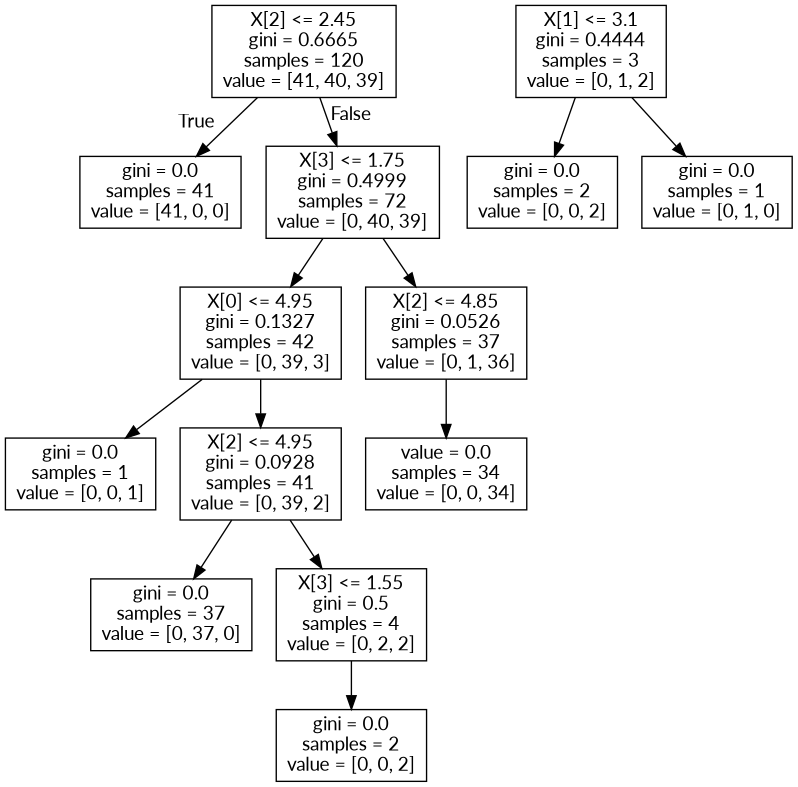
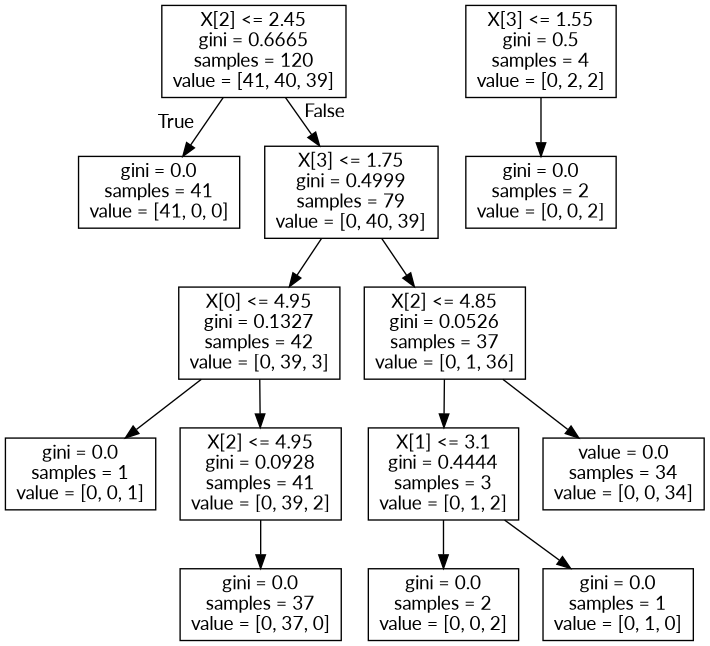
(353, 192) -> (351, 192)
none -> (444, 397)
(302, 539) -> none
